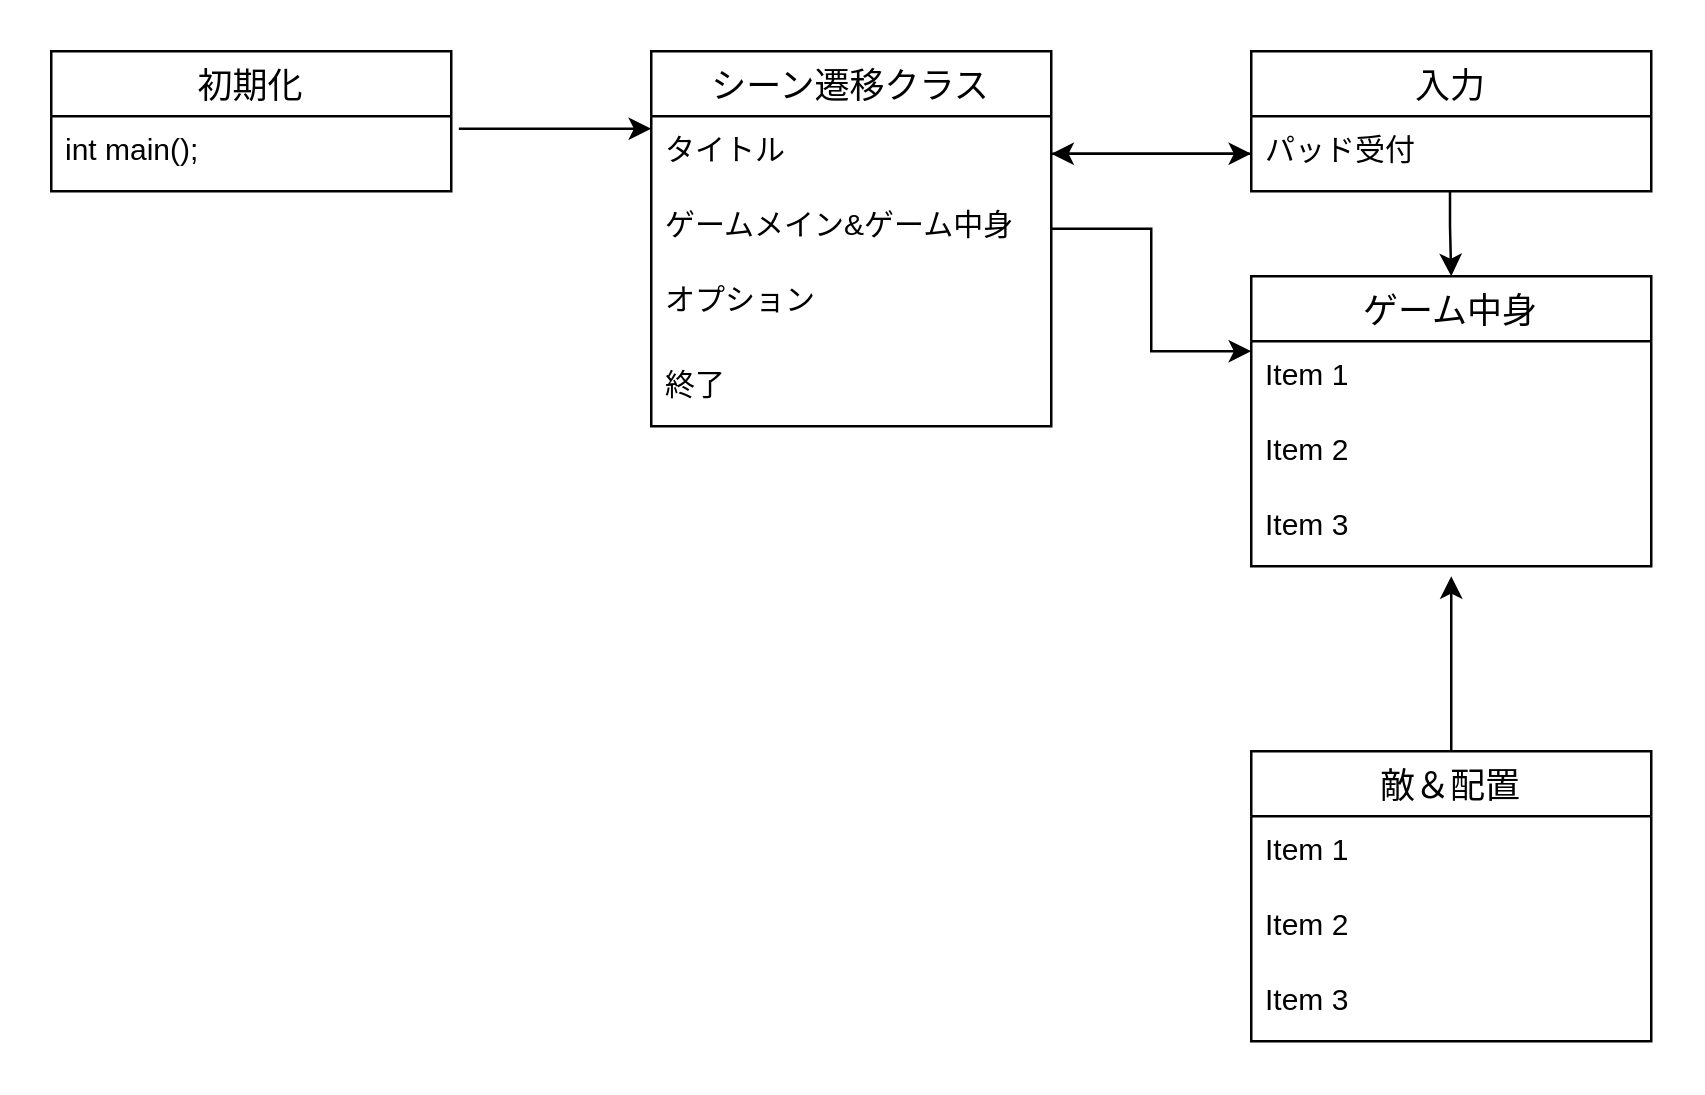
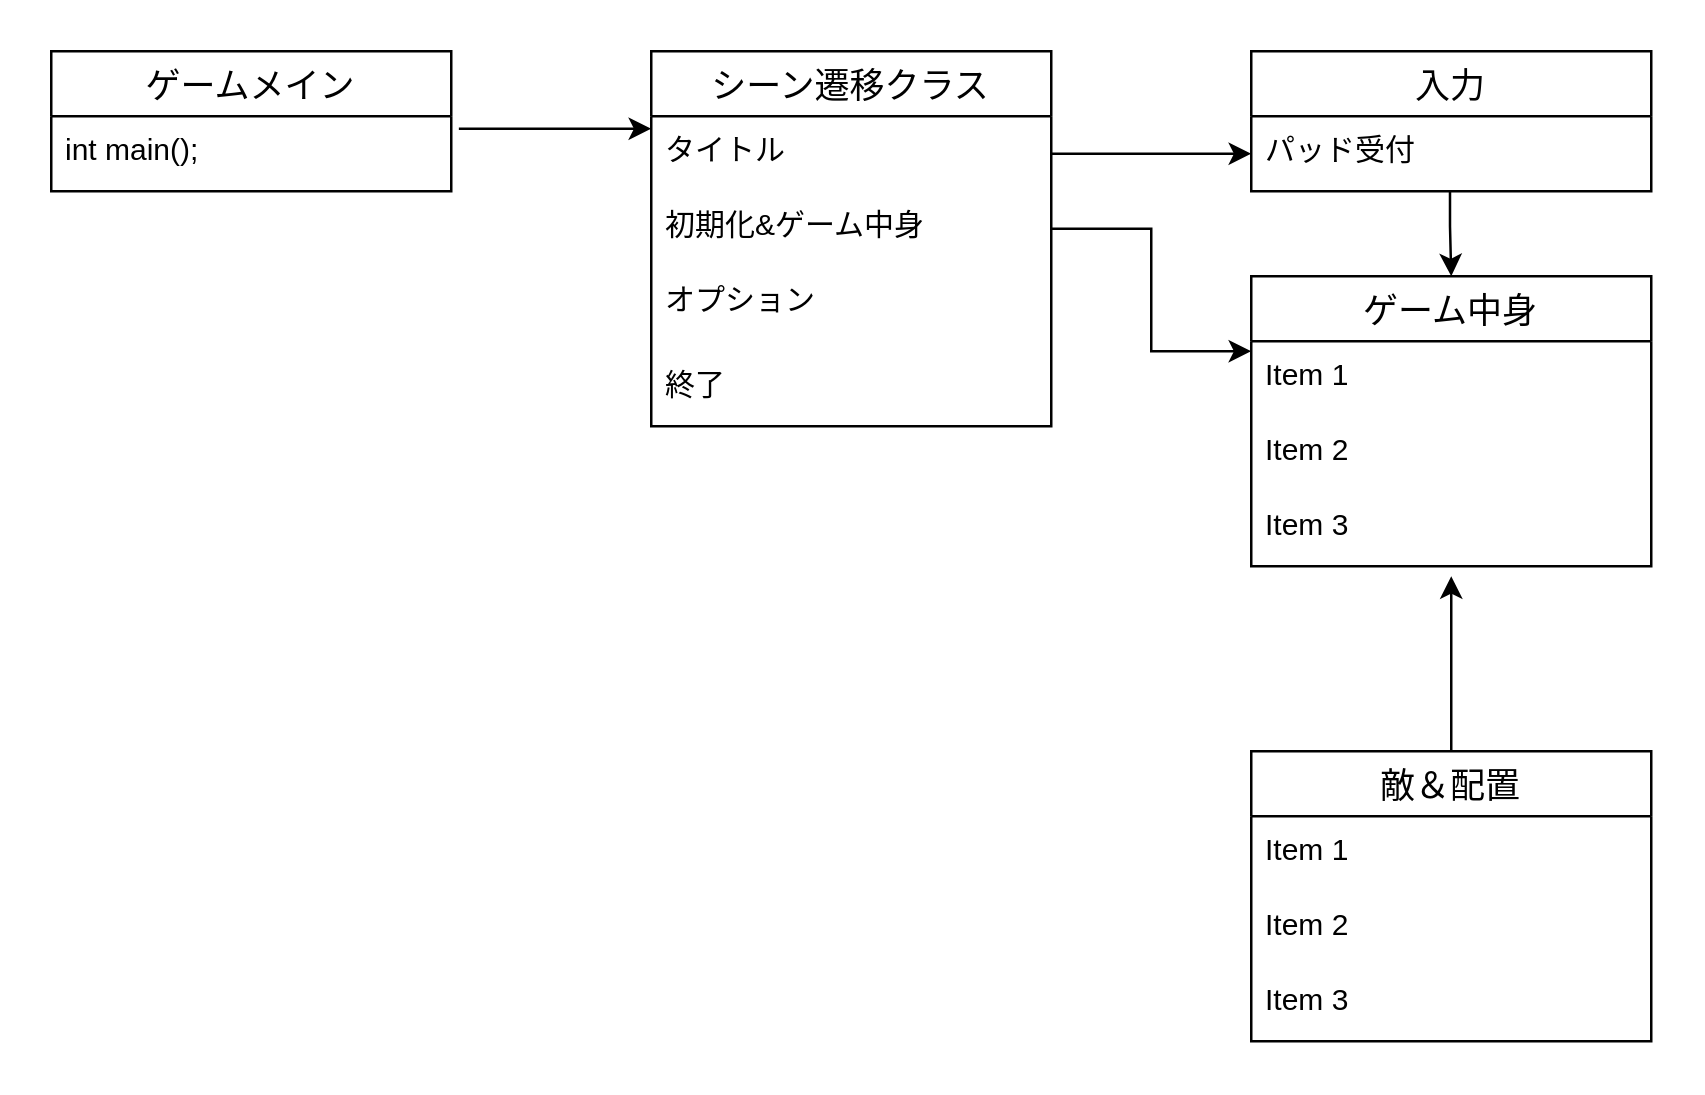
(250, 86) -> (250, 86)
(1247, 154) -> none
(838, 225) -> (793, 225)
